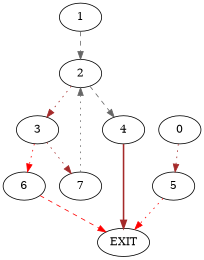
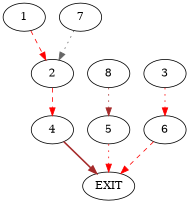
(81, 42) -> (37, 42)
(61, 99) -> none
(100, 99) -> (52, 98)
(180, 130) -> (109, 74)
(57, 155) -> none
